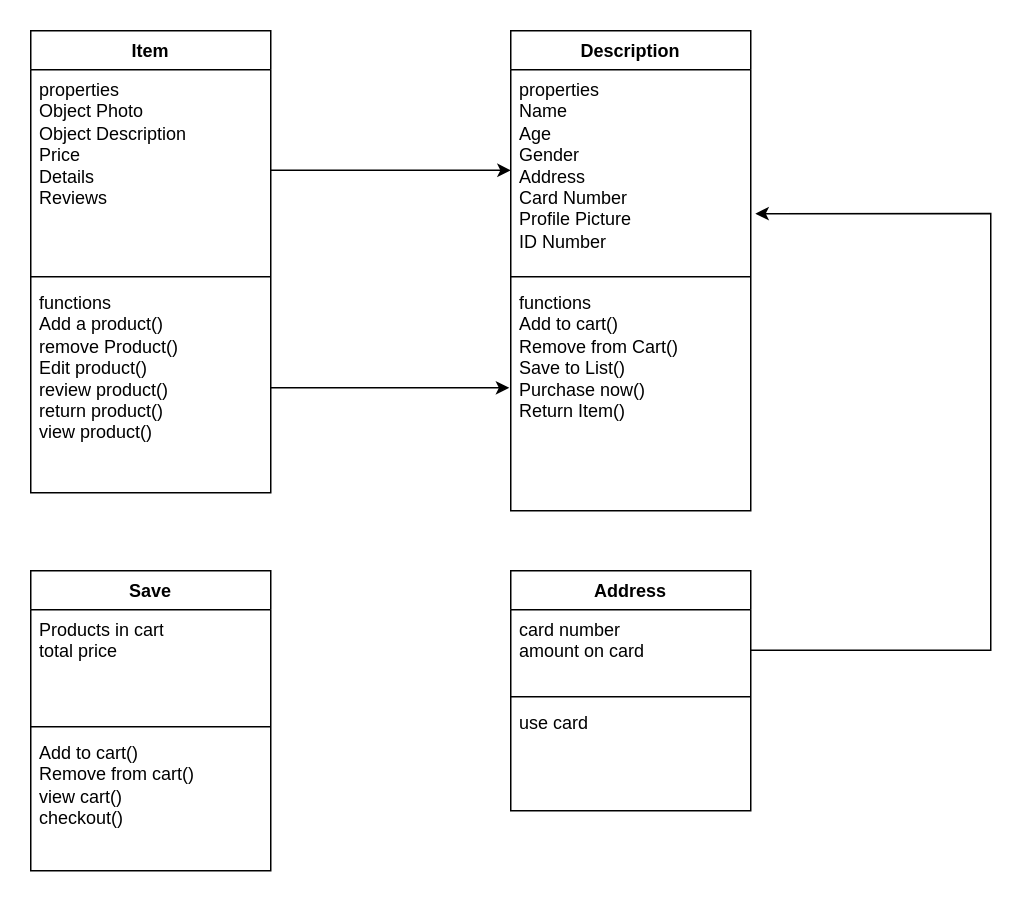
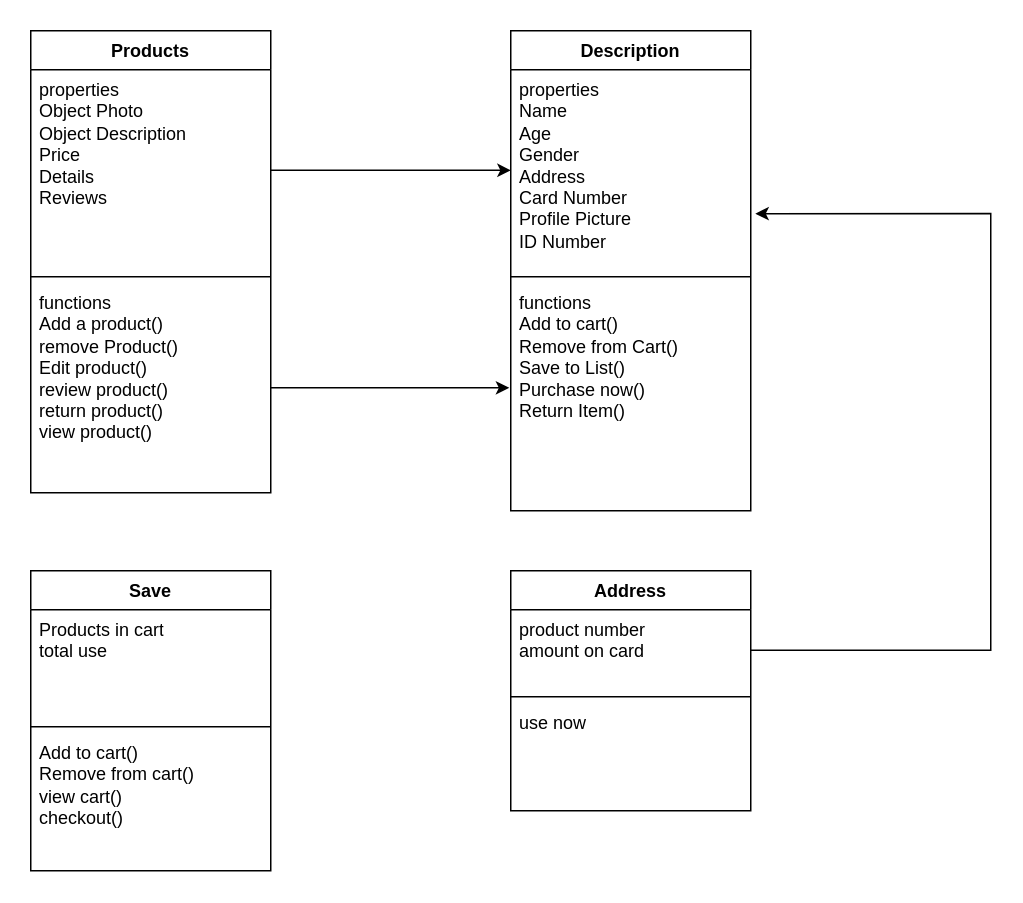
(151, 52) -> (151, 52)
(113, 642) -> (113, 642)
(586, 642) -> (588, 642)
(558, 724) -> (553, 724)
